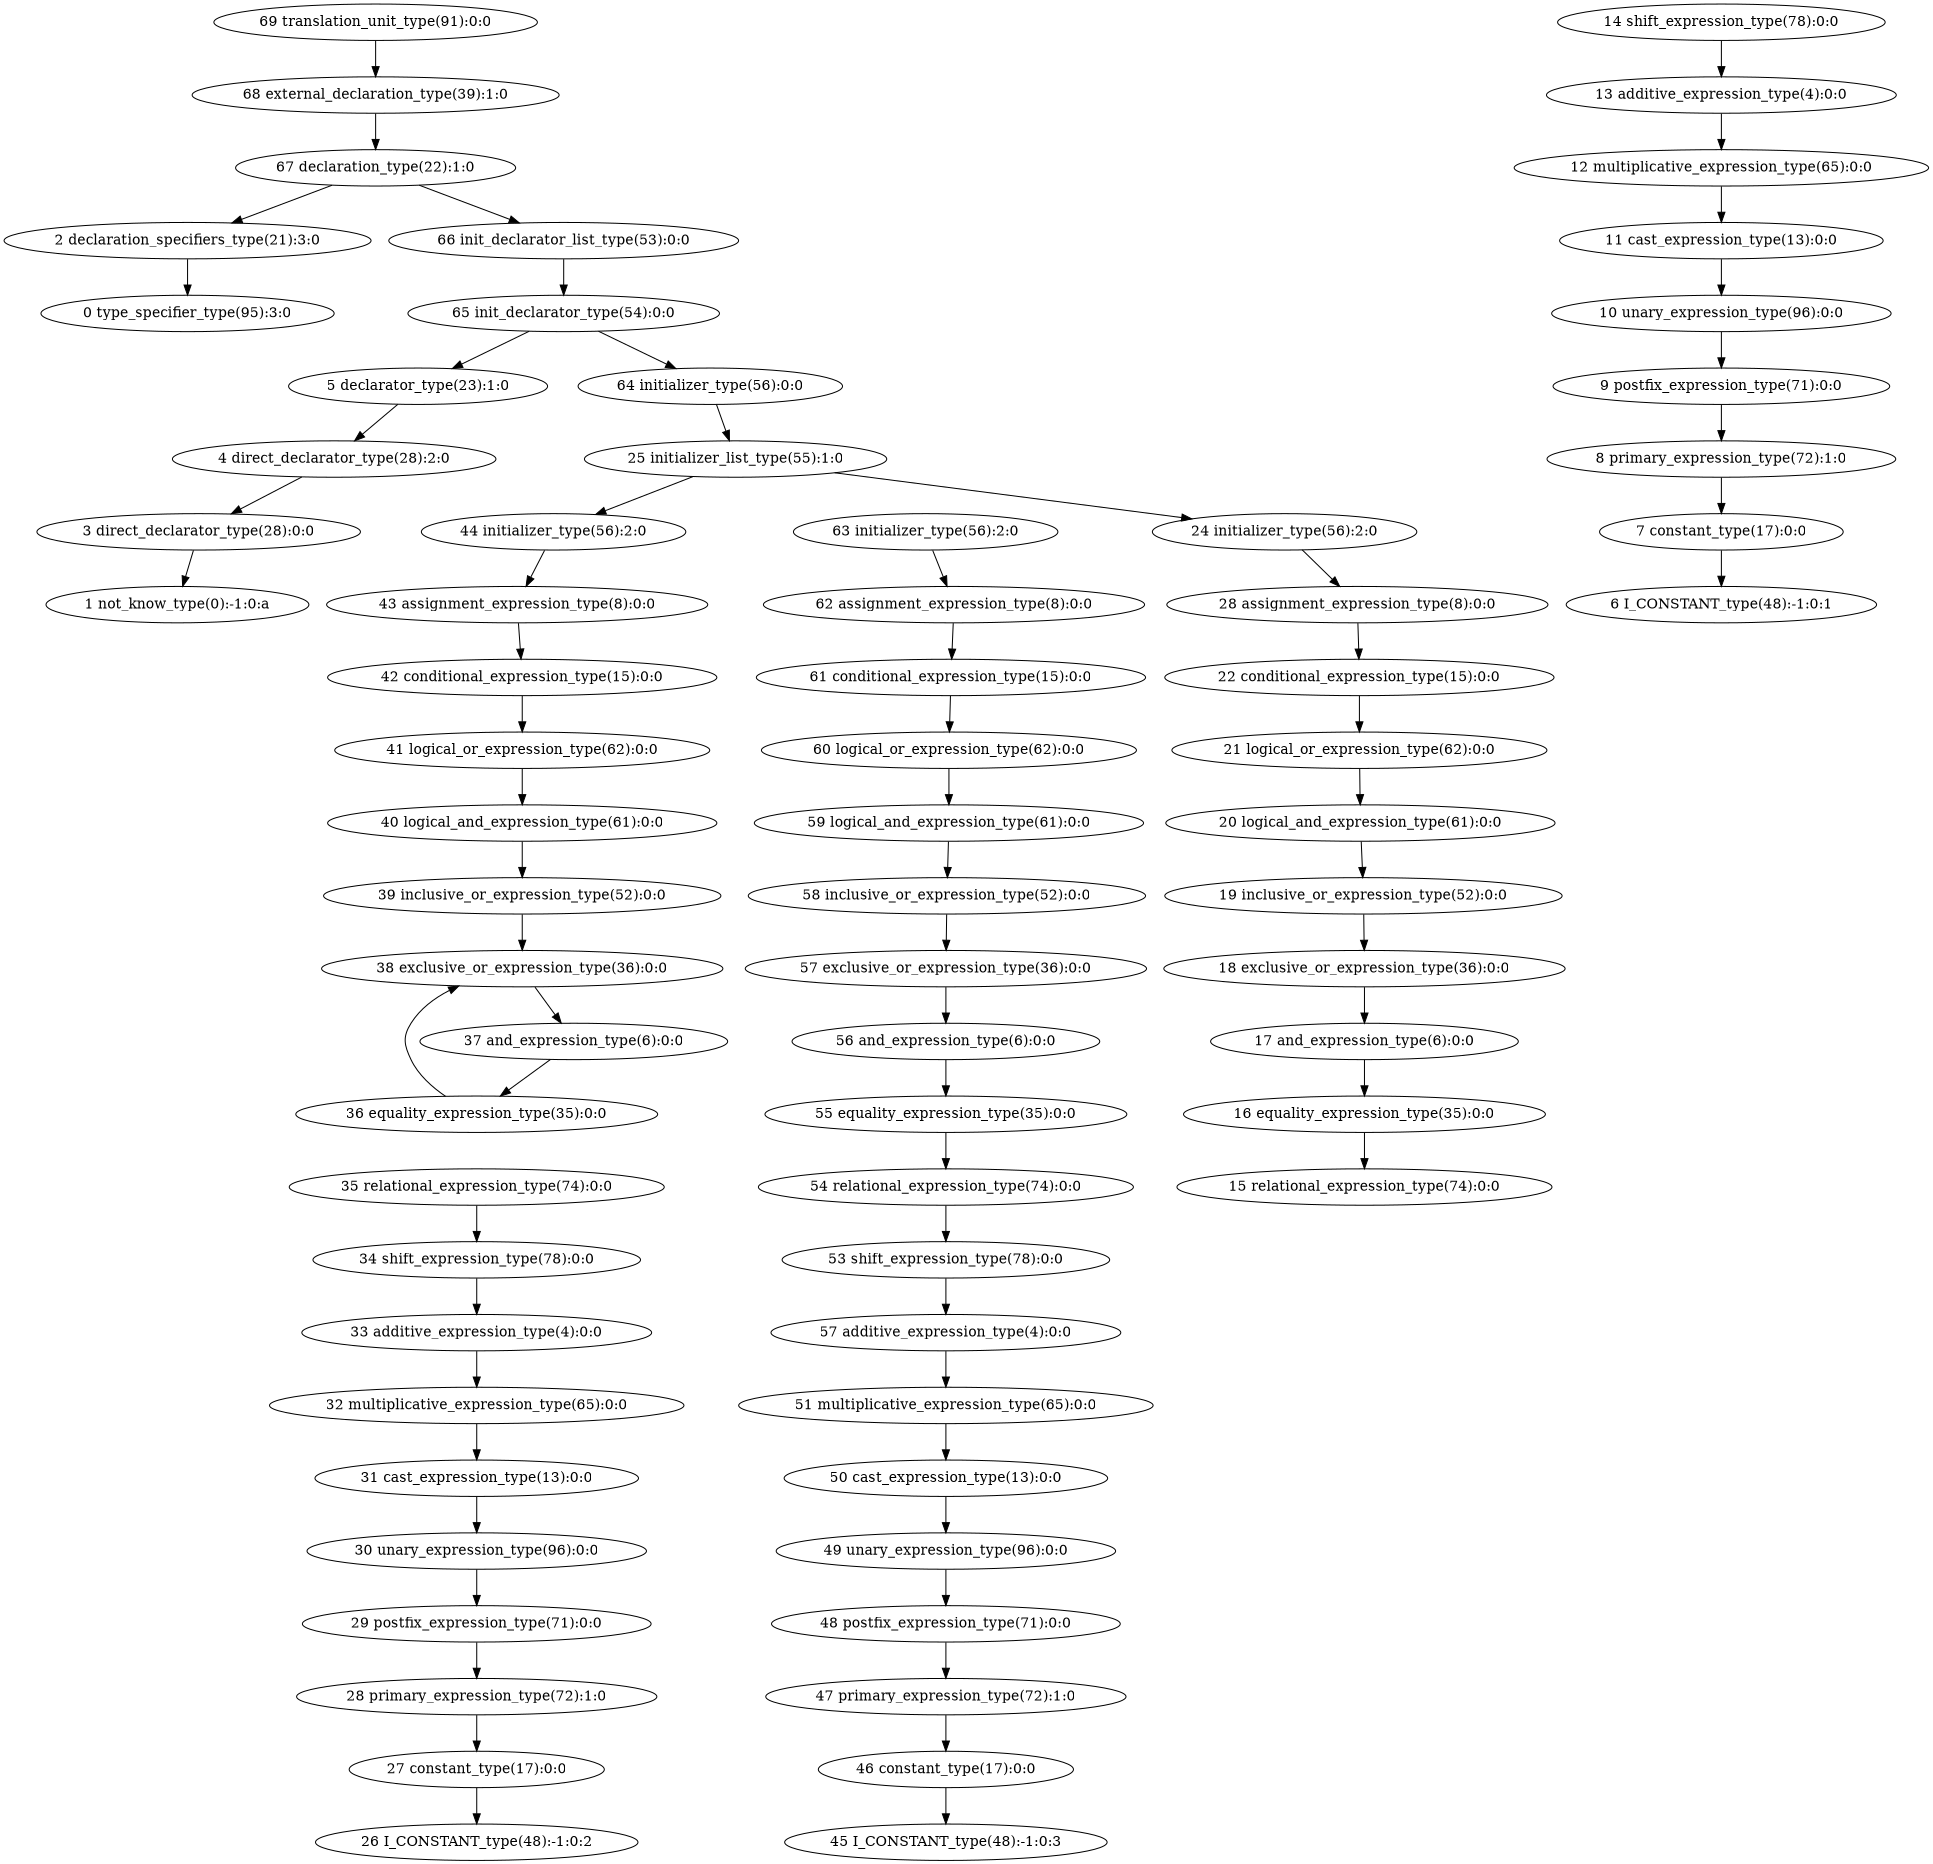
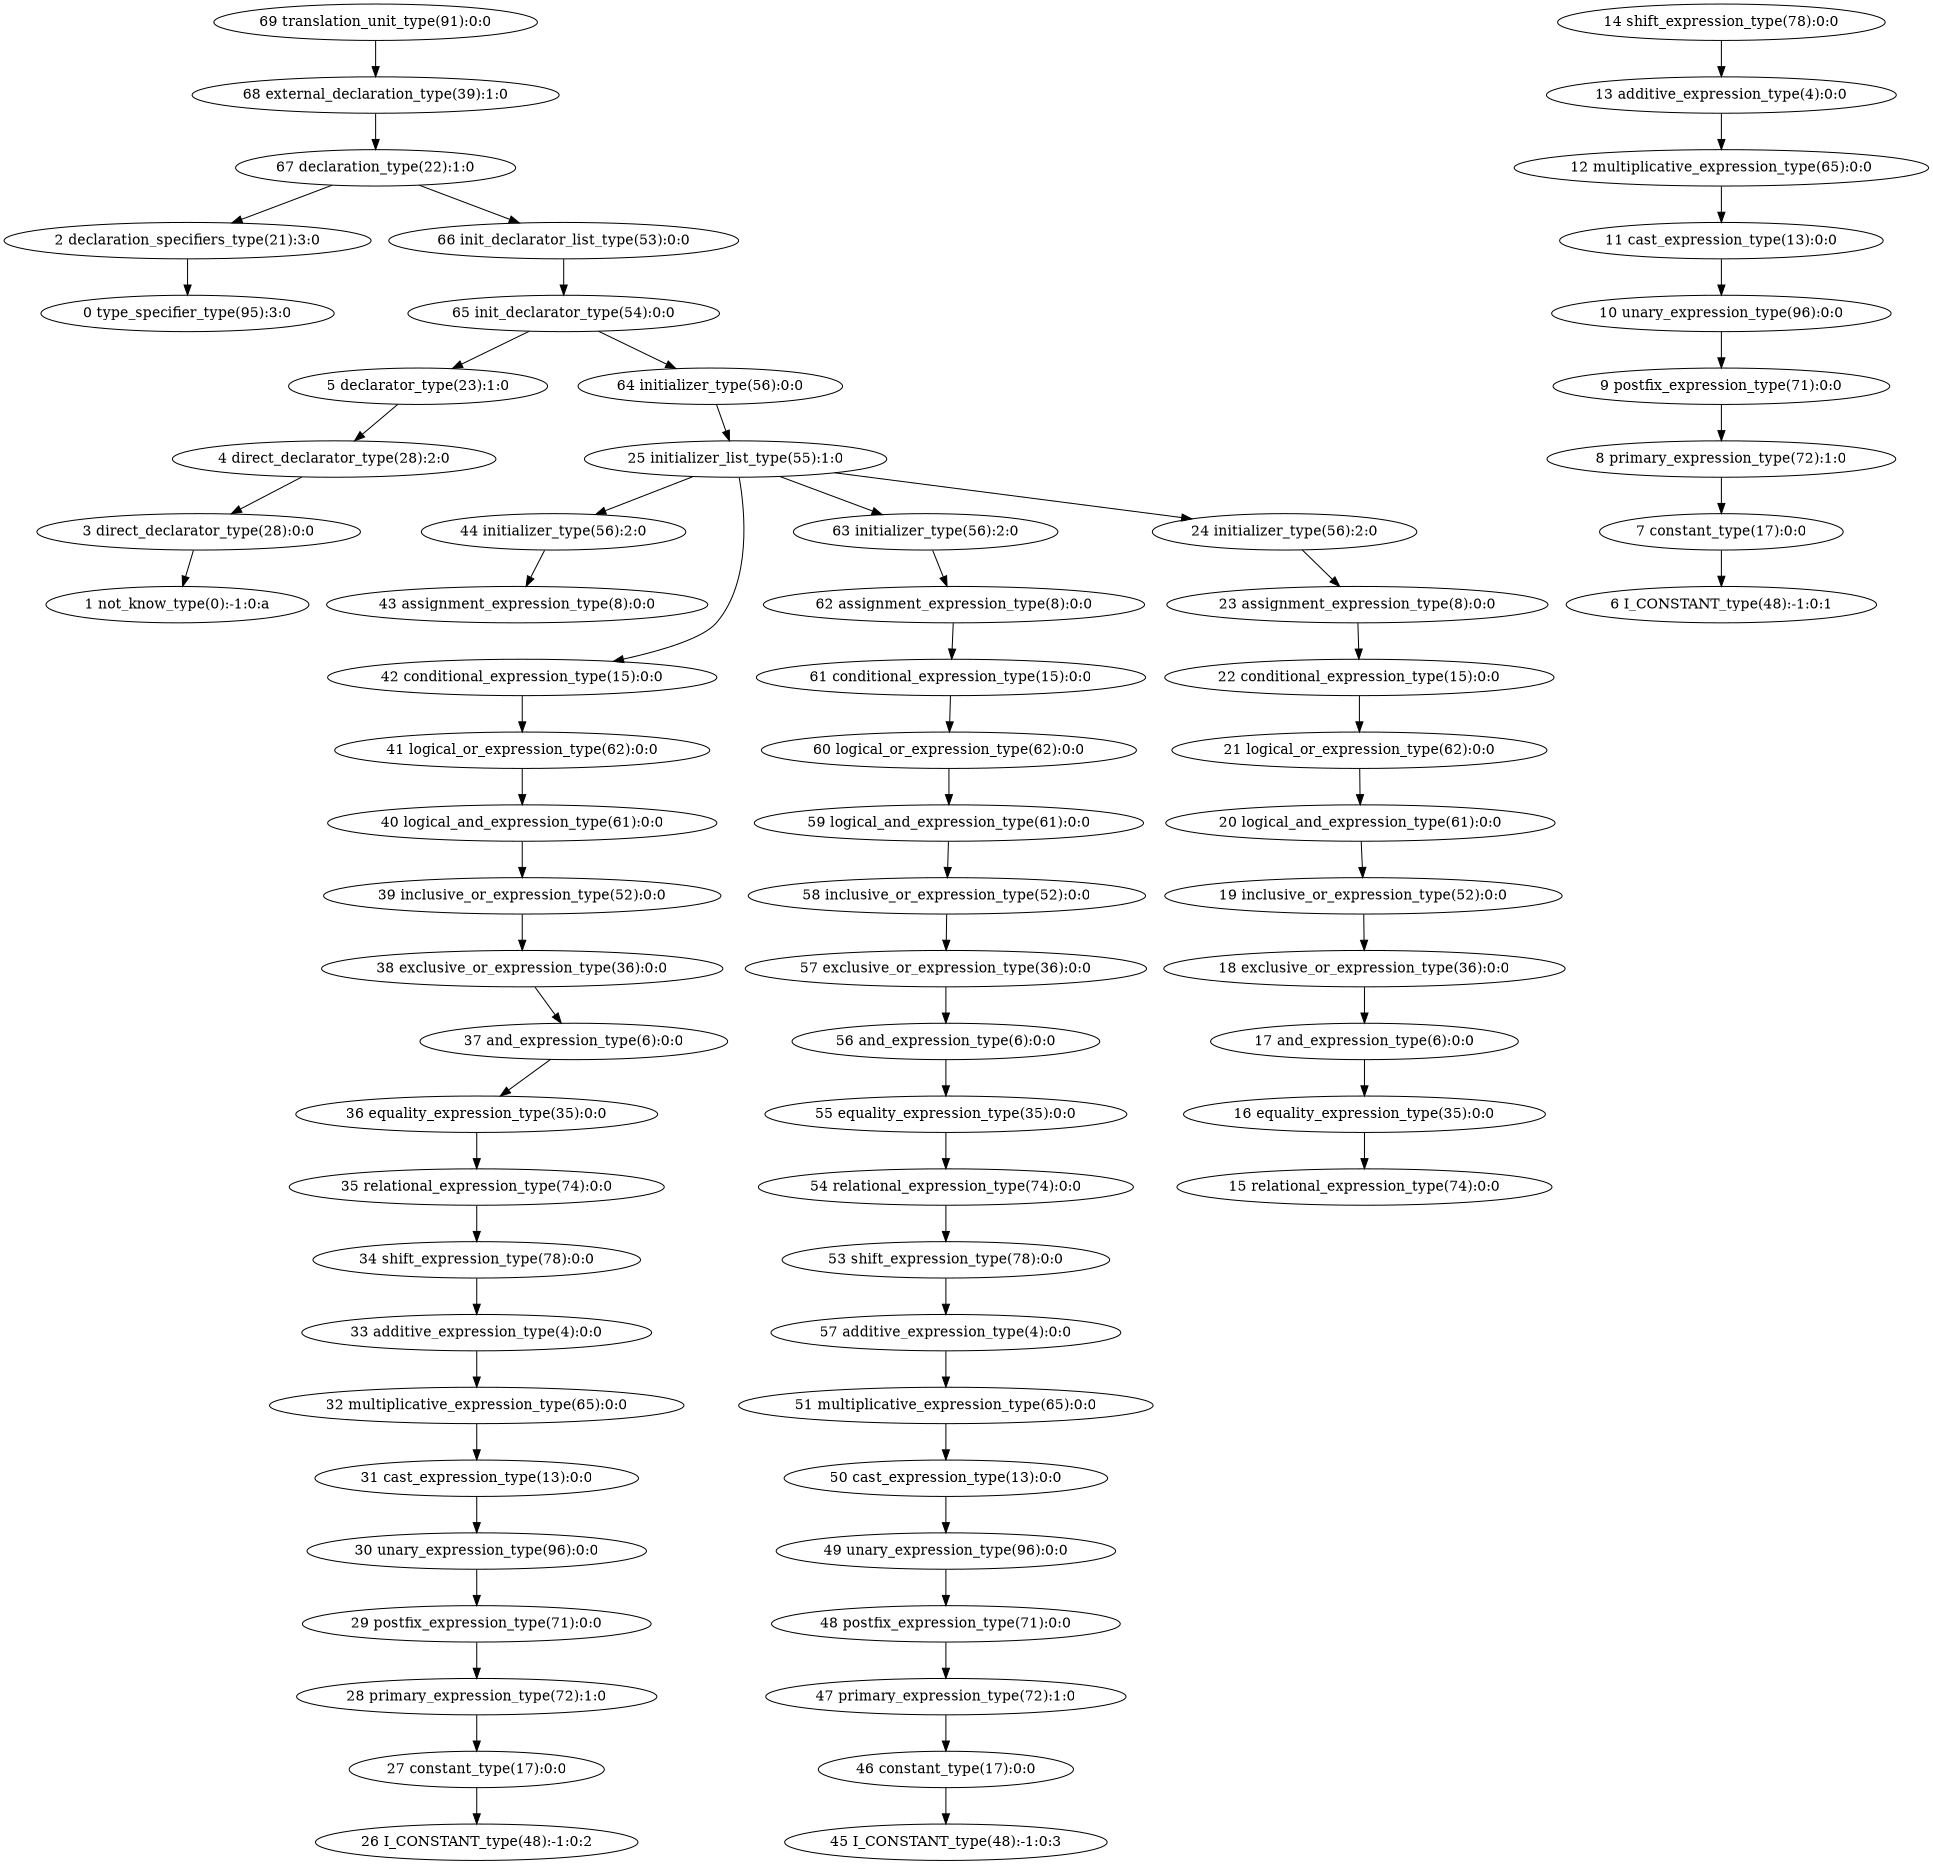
none -> (826, 494)
(1357, 605) -> (1357, 605)
(519, 636) -> (730, 602)
(405, 1041) -> (477, 1146)
